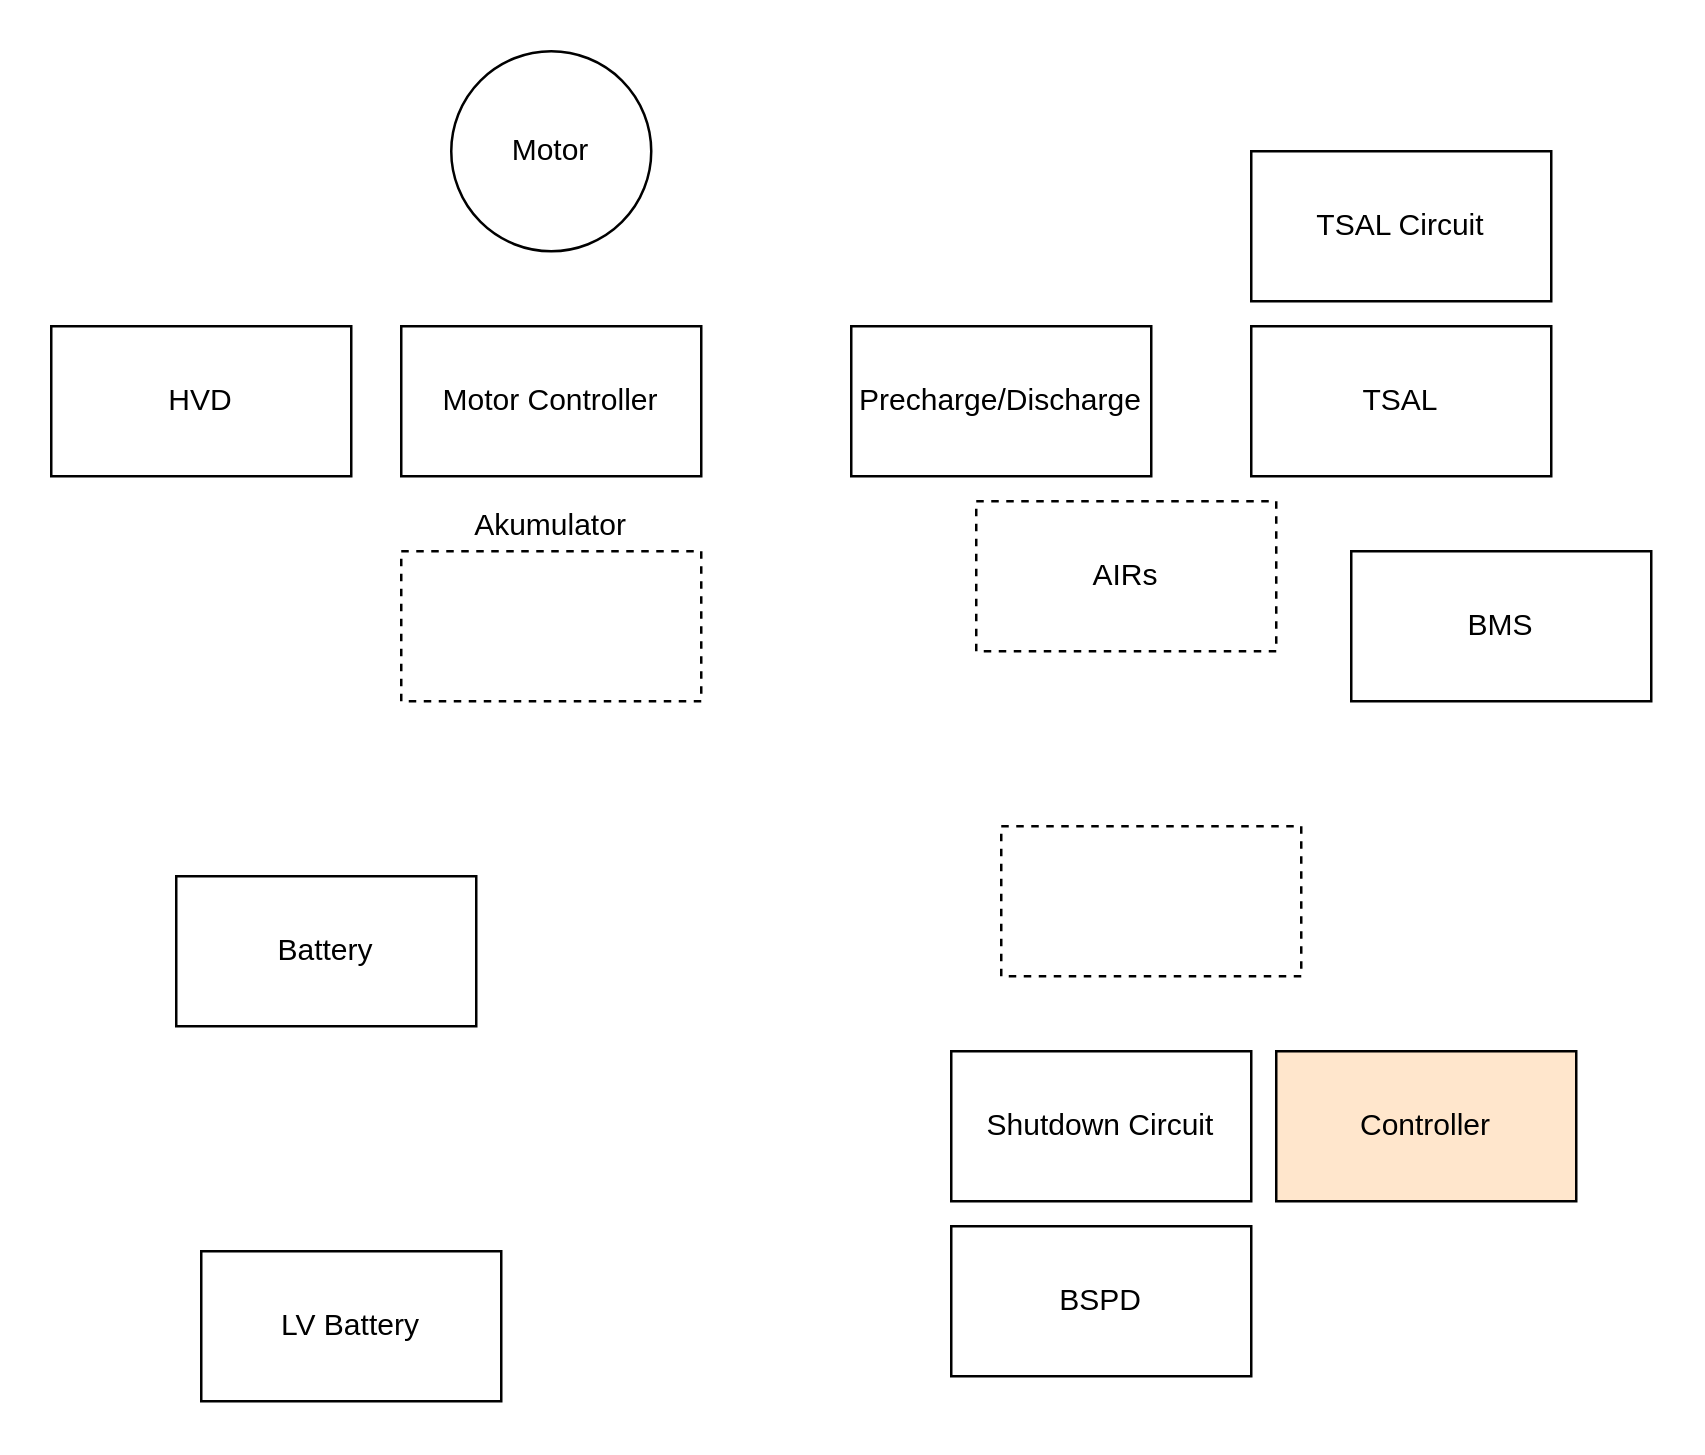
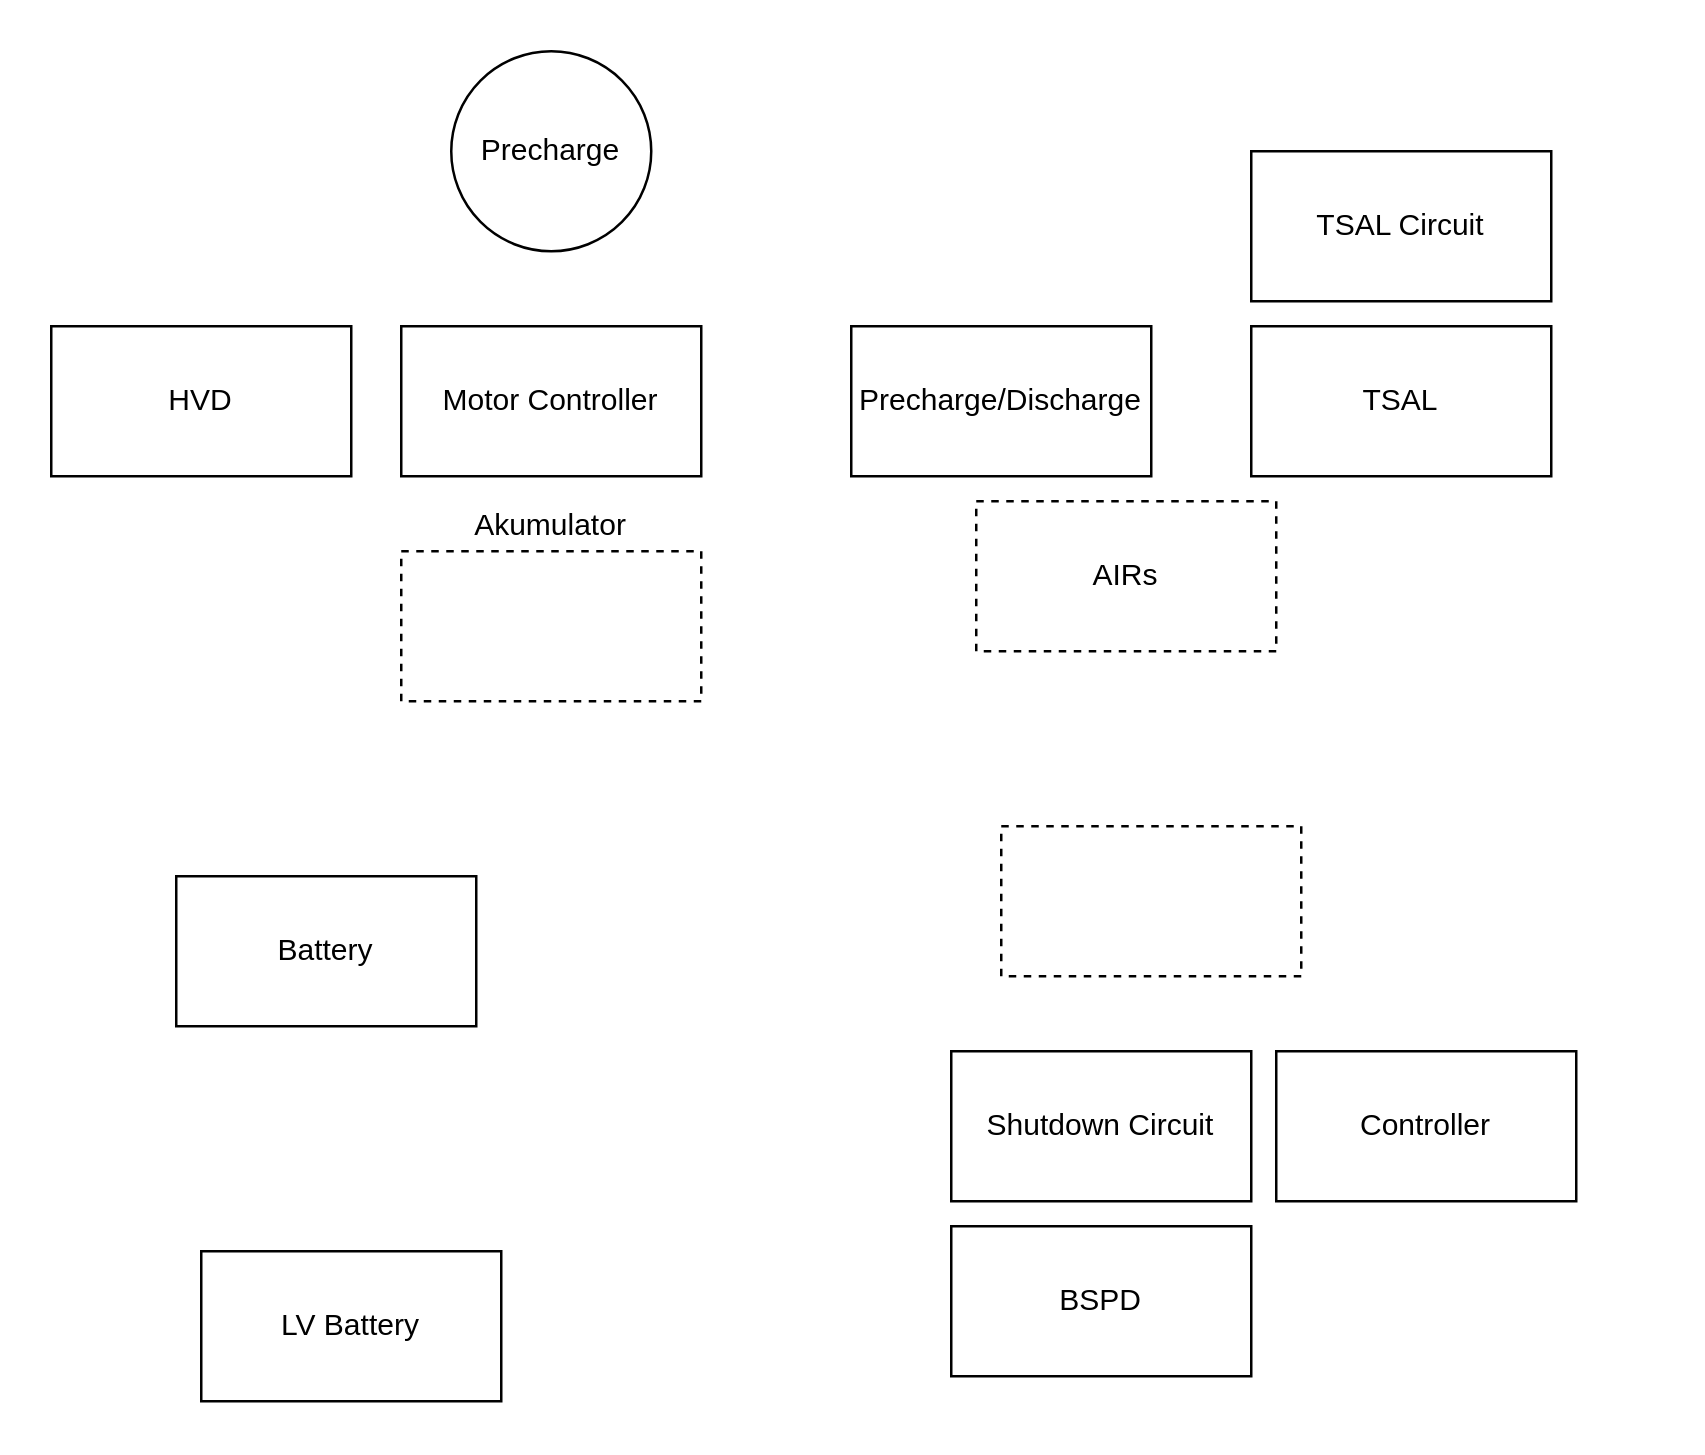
(551, 151) -> (551, 151)
(1501, 626) -> none
(1426, 1126) -> (1426, 1126)
